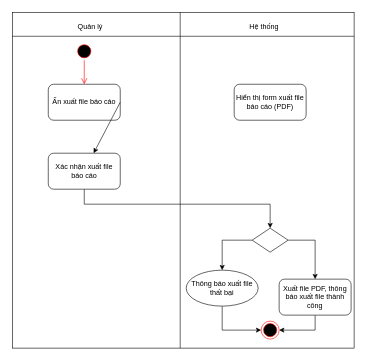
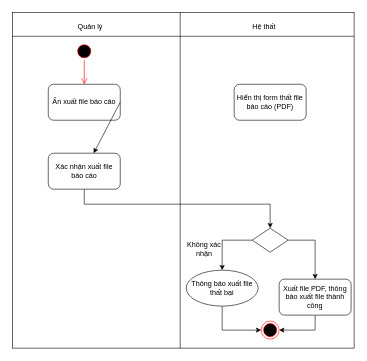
(264, 27) -> (264, 27)
(270, 102) -> (270, 102)
none -> (204, 249)
